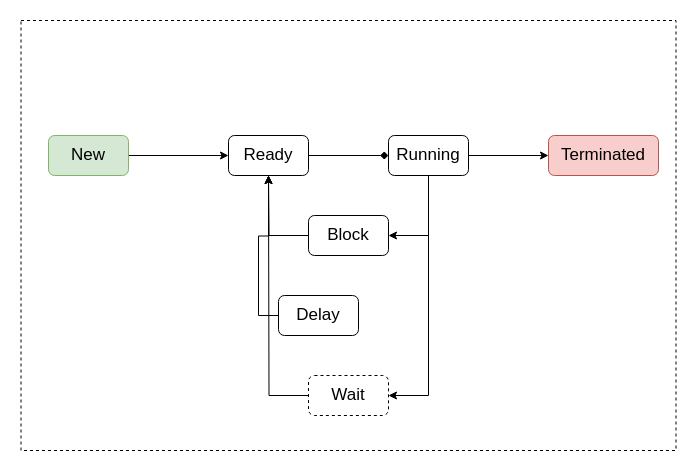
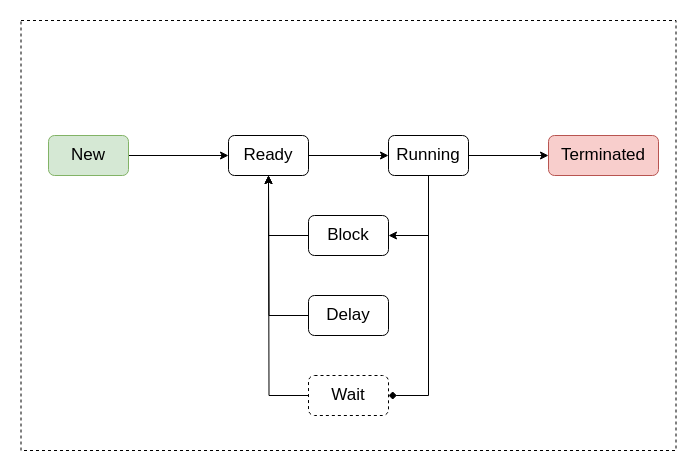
(379, 156) -> (380, 156)
(319, 316) -> (349, 316)
(397, 396) -> (397, 396)
